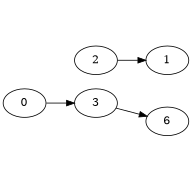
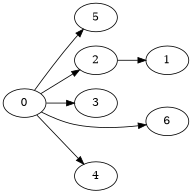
none -> (96, 17)
none -> (57, 84)
(128, 111) -> (89, 127)
none -> (96, 176)
